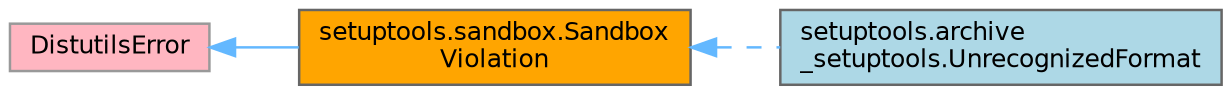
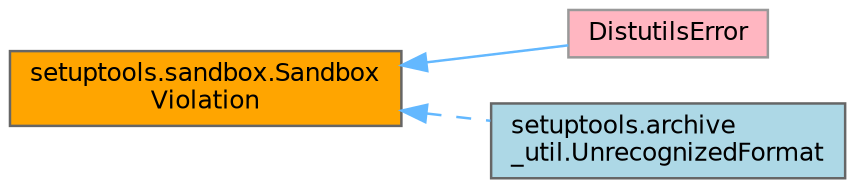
(267, 47) -> (497, 54)
(1001, 47) -> (668, 141)
